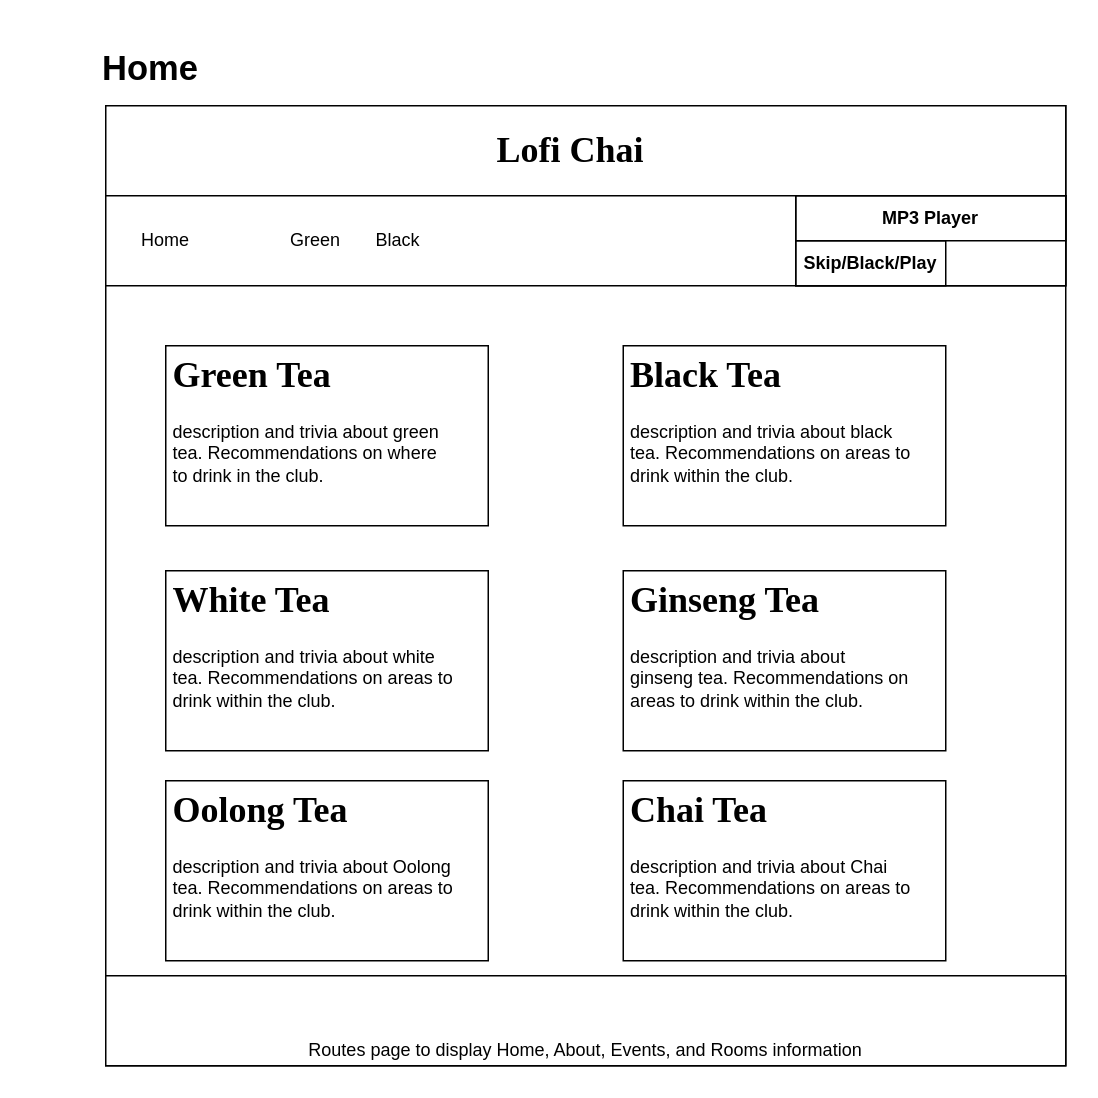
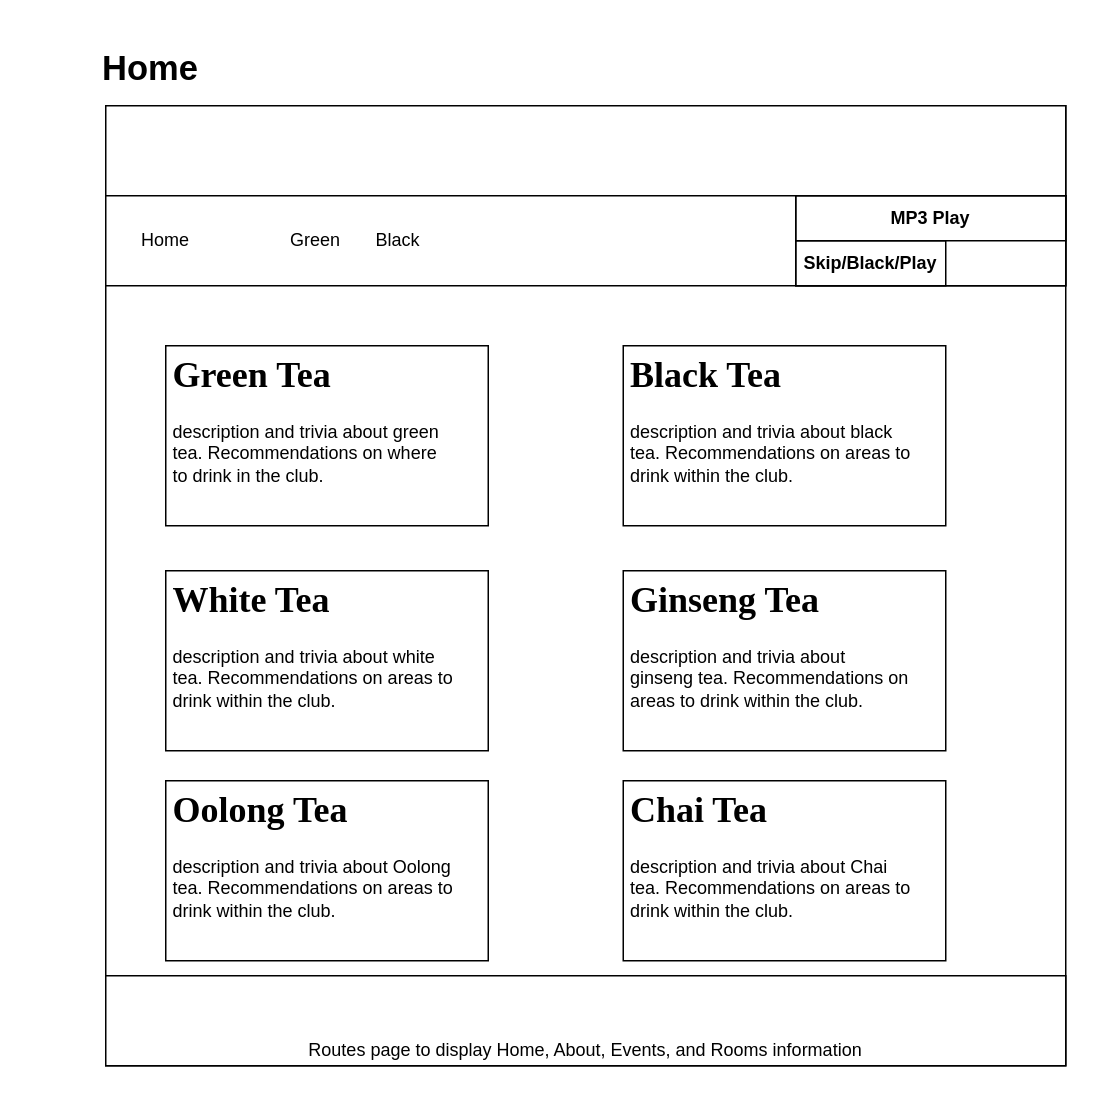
(571, 151) -> none
(931, 218) -> (931, 218)
